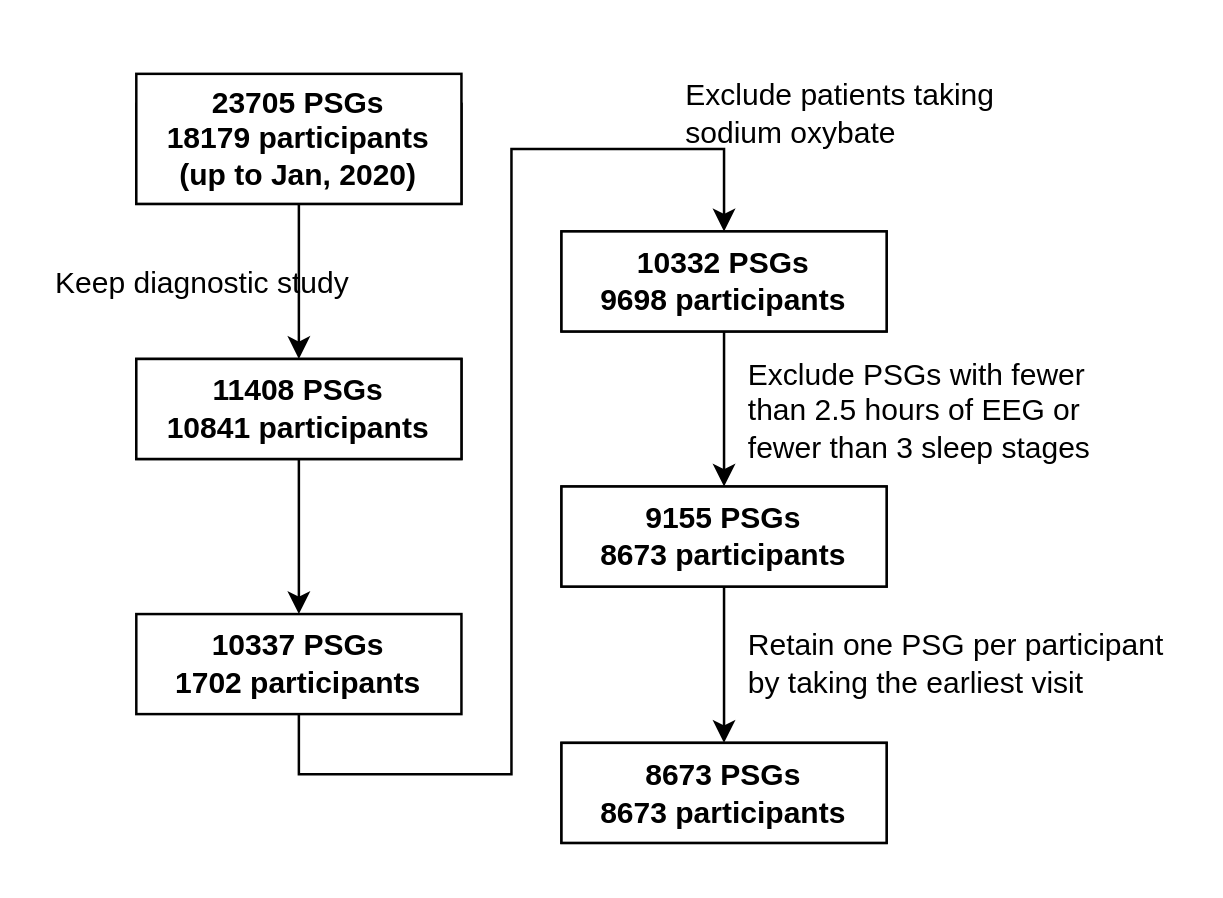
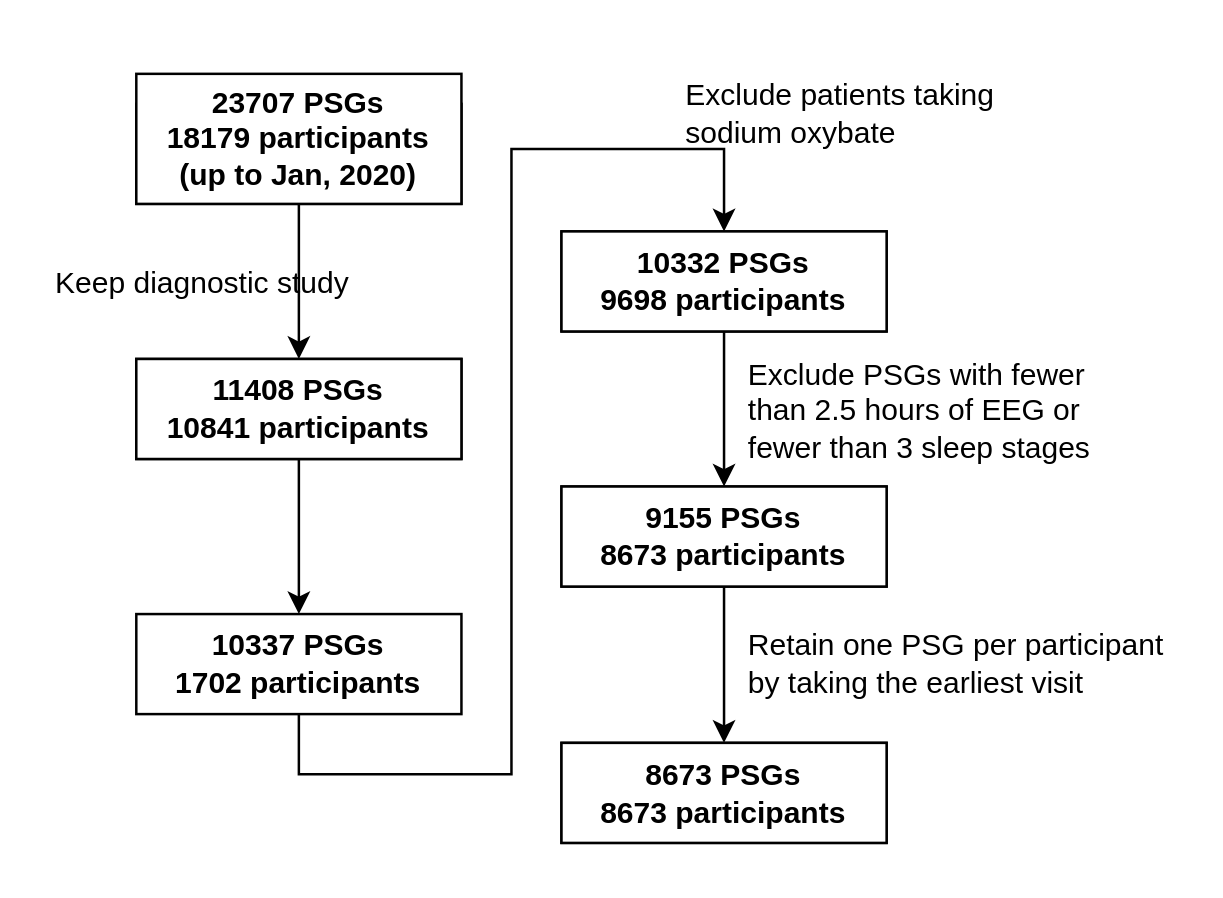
(299, 139) -> (299, 139)
